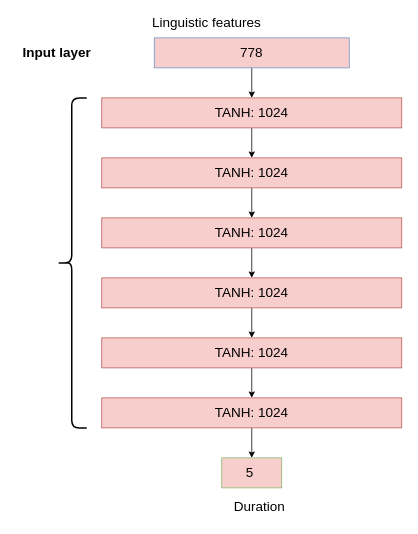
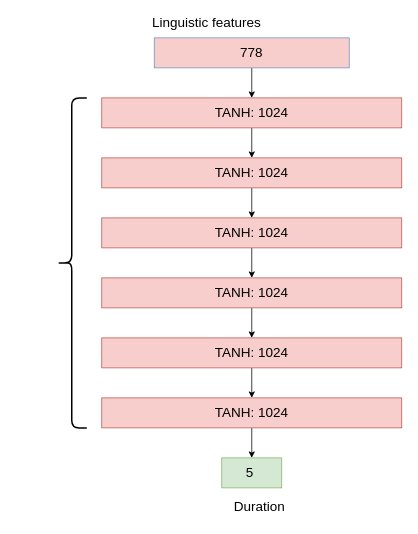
(57, 53) -> none
(252, 473) -> (252, 473)
